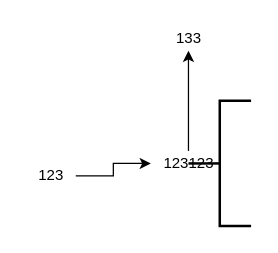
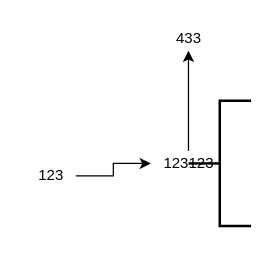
(189, 38) -> (189, 38)
